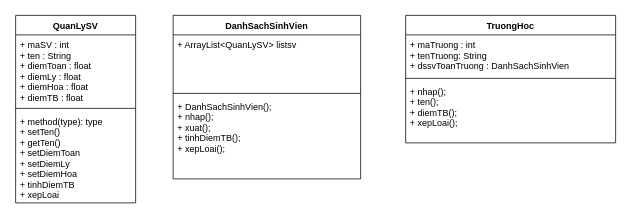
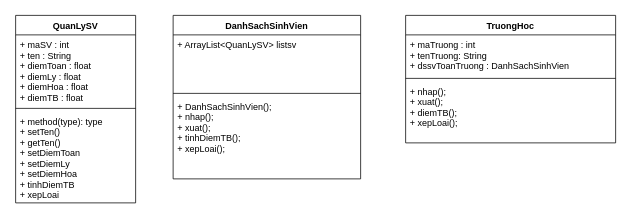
(430, 92) -> (430, 92)
